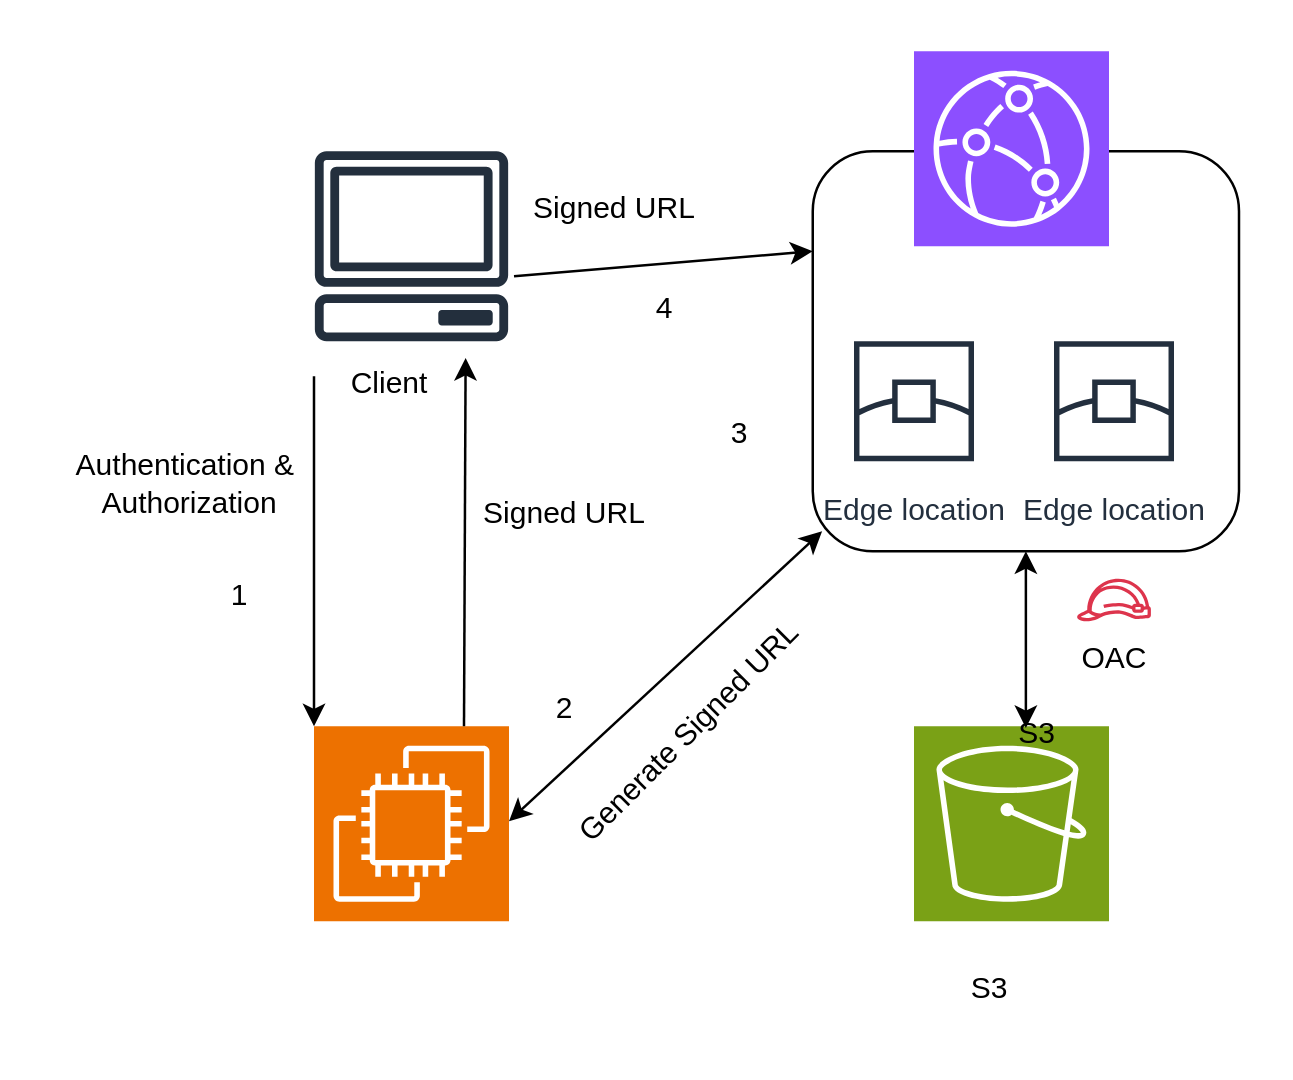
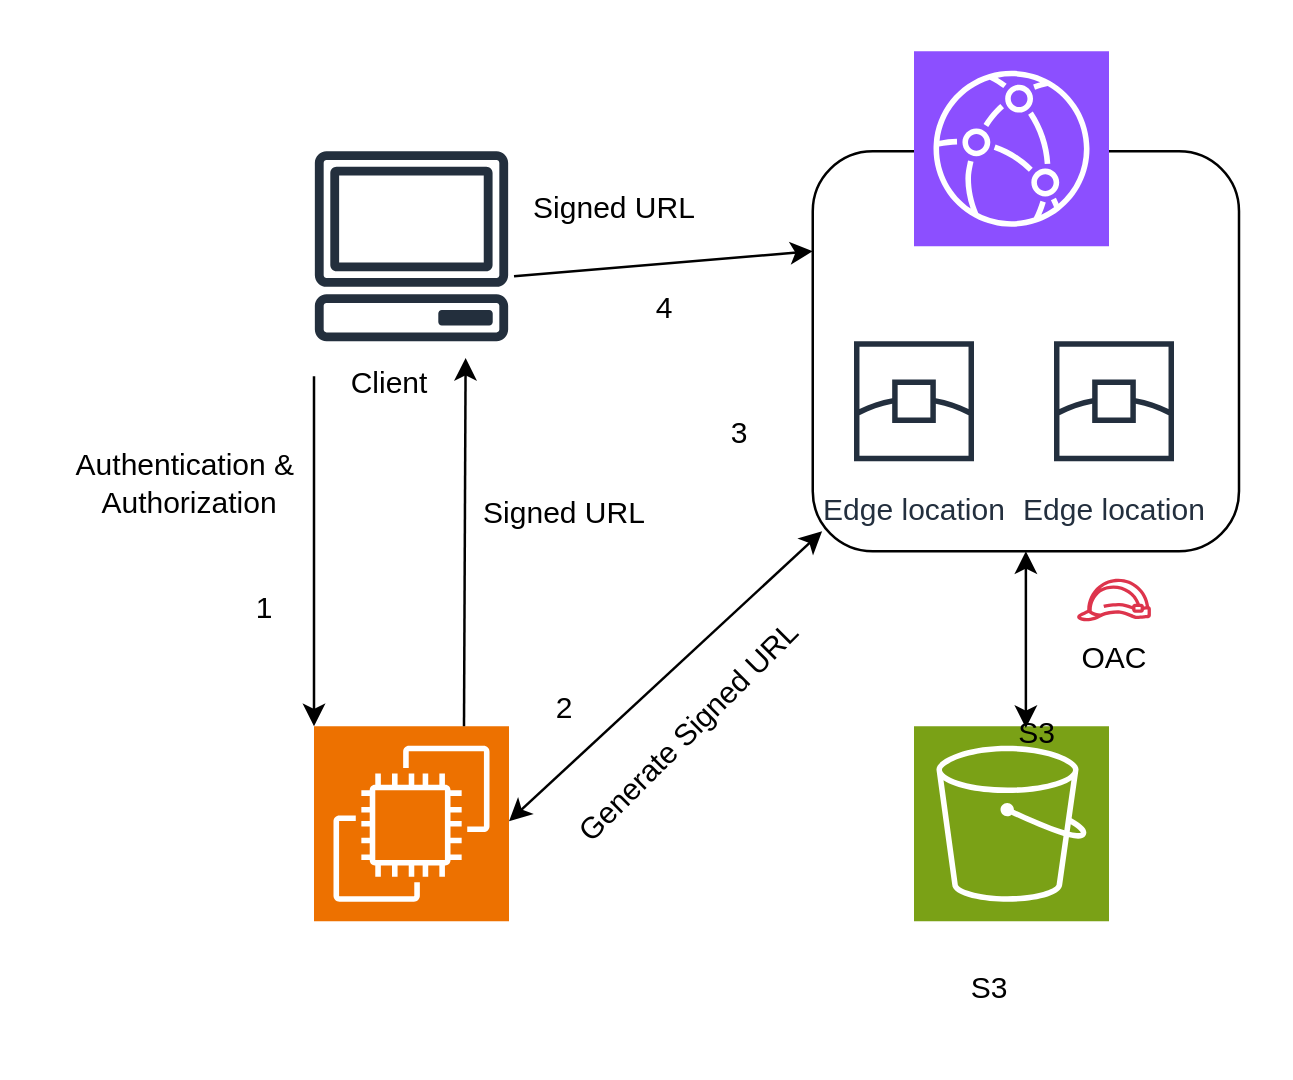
(239, 596) -> (264, 609)
